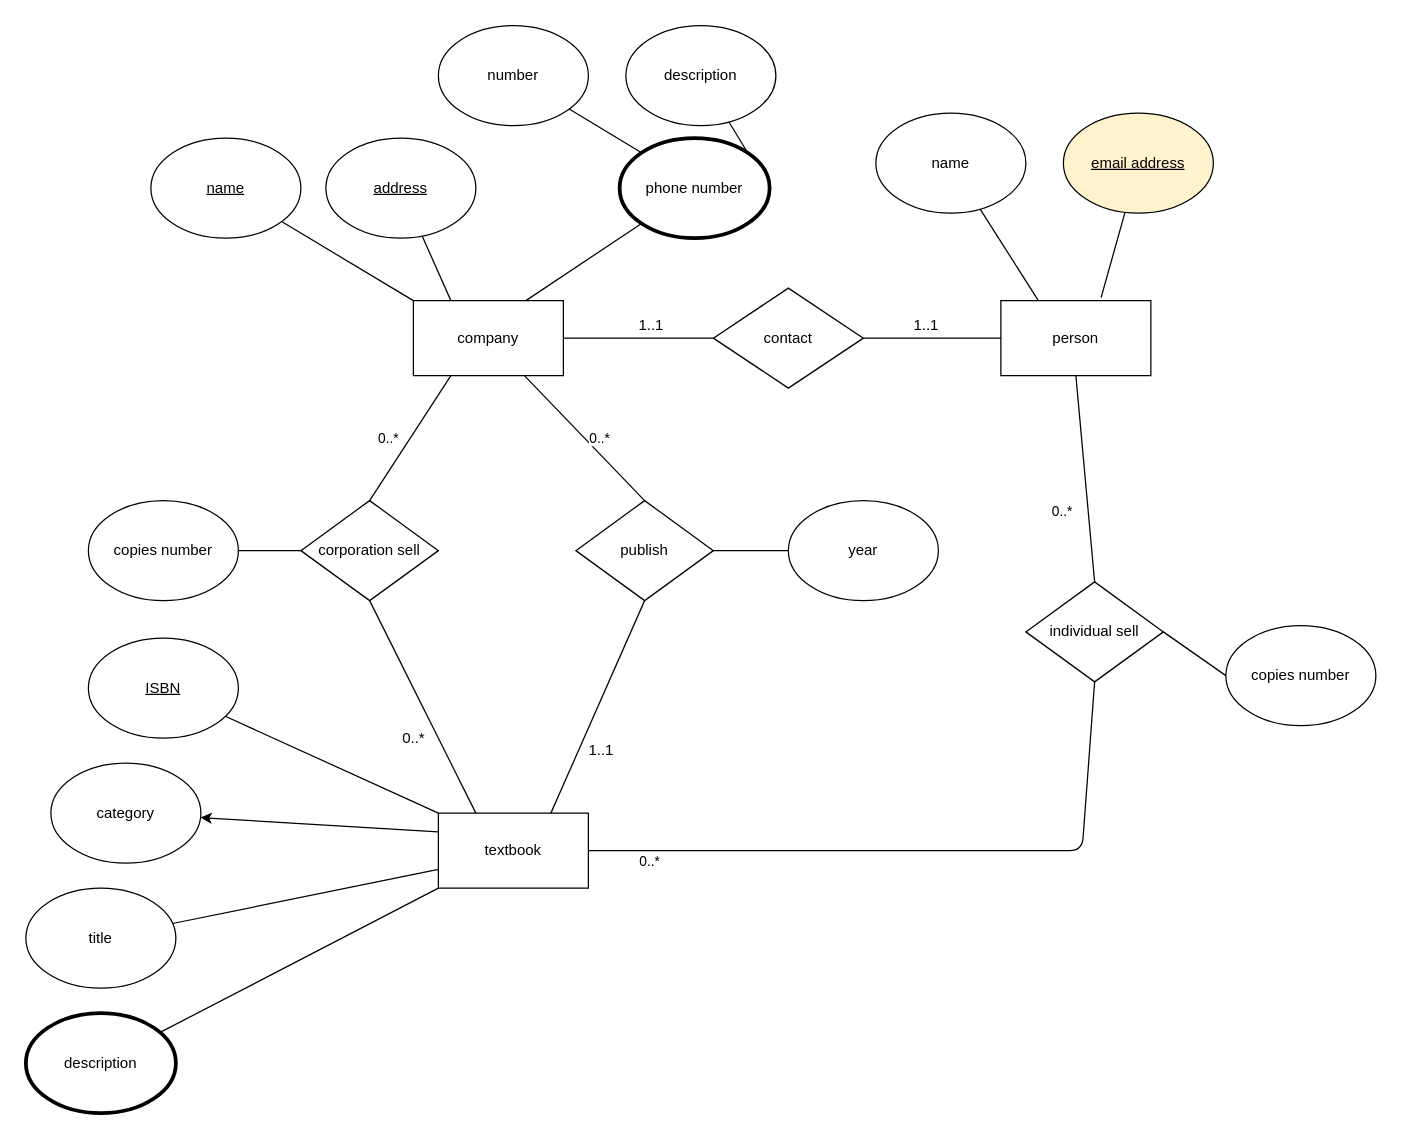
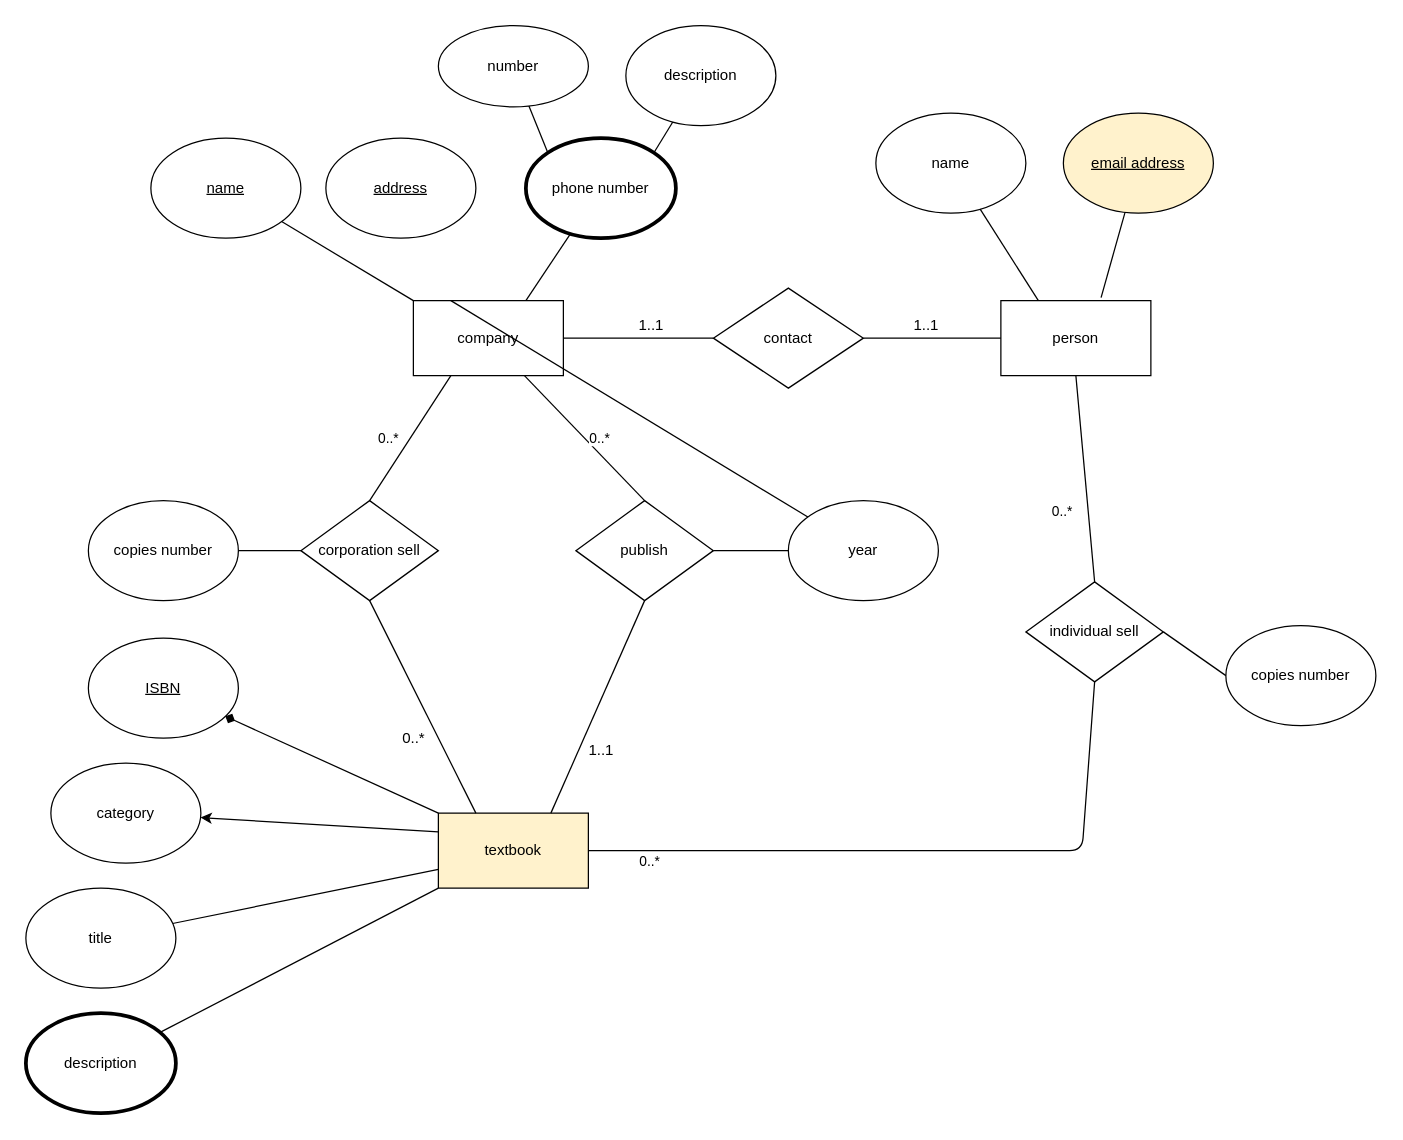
(513, 76) -> (513, 66)
(694, 188) -> (601, 188)
(436, 268) -> (629, 409)
(230, 718) -> (234, 720)
(513, 851) -> (513, 851)
